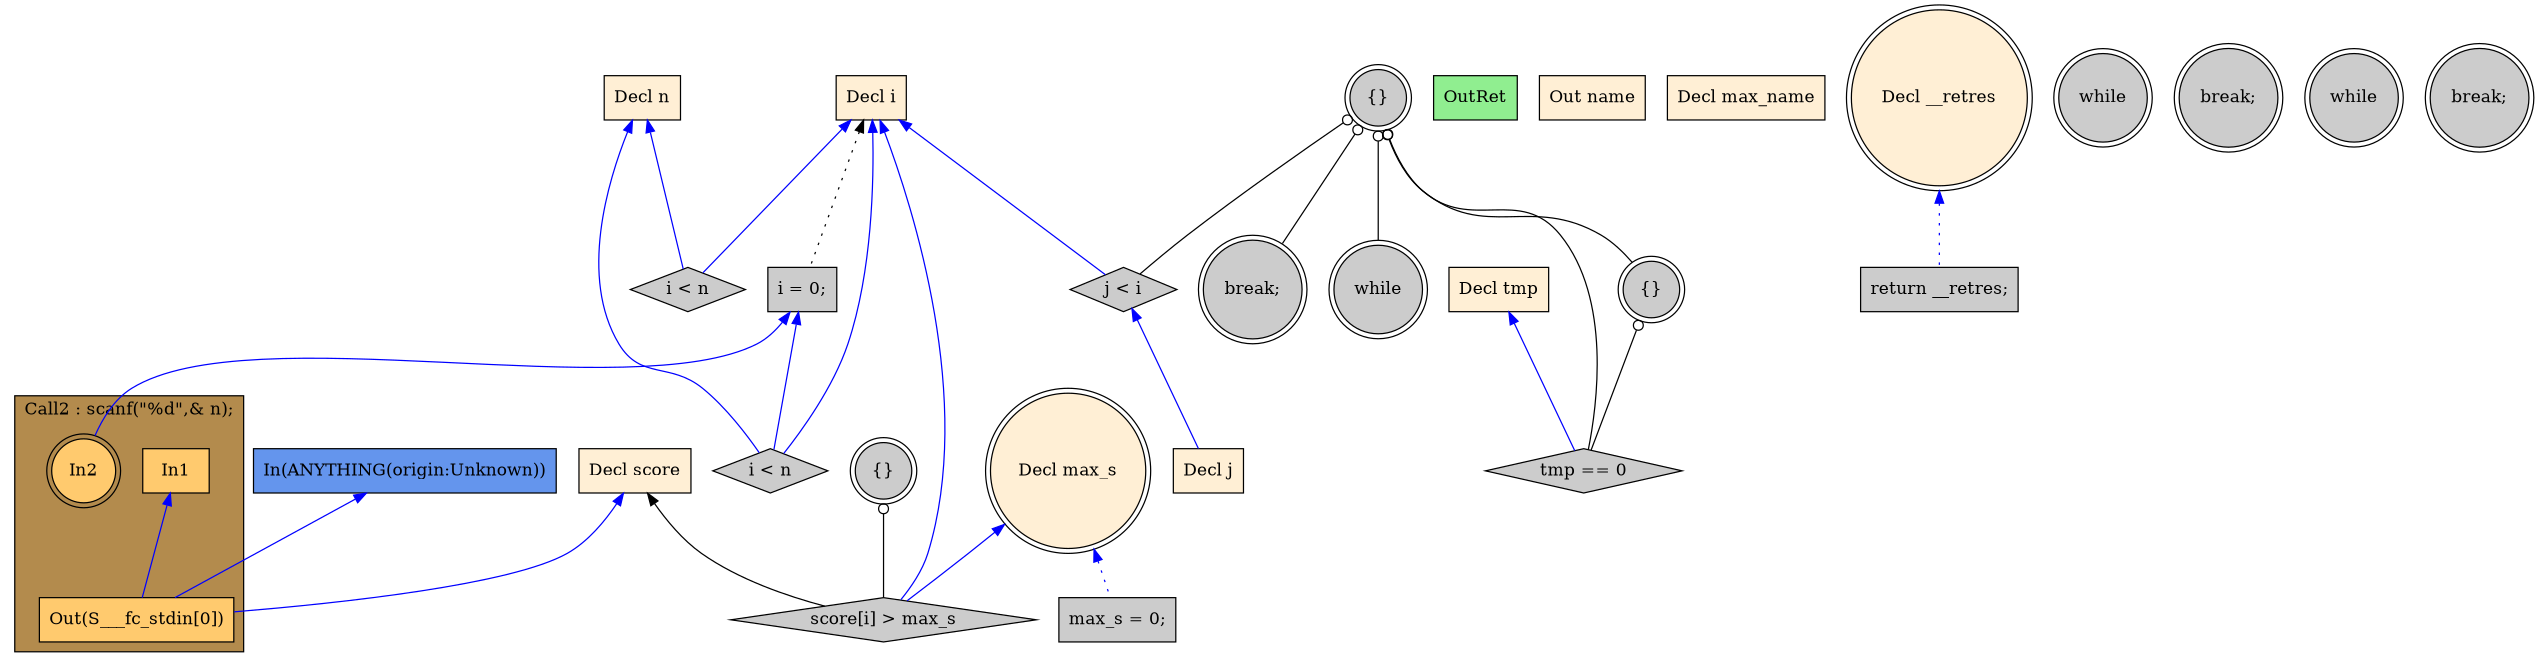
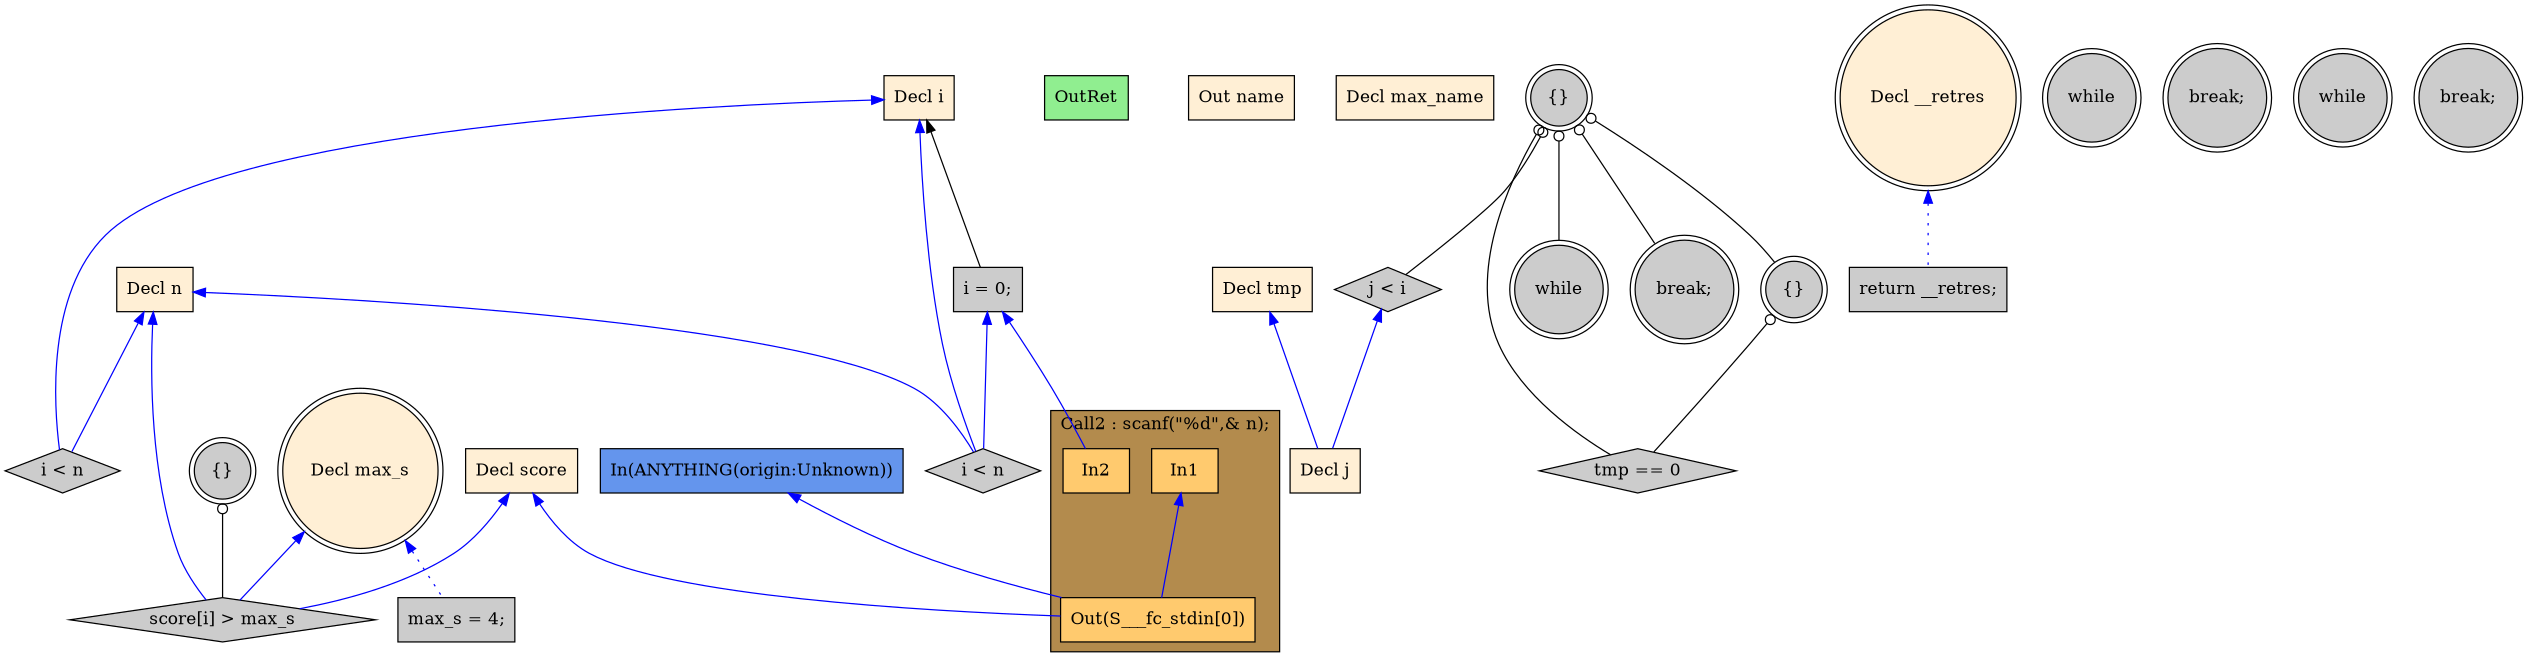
(835, 199) -> (956, 199)
(1007, 201) -> none
(941, 367) -> (158, 467)
(1544, 387) -> (1296, 386)
(84, 471) -> (1096, 471)
(730, 570) -> (412, 576)
(1117, 620) -> (456, 620)
